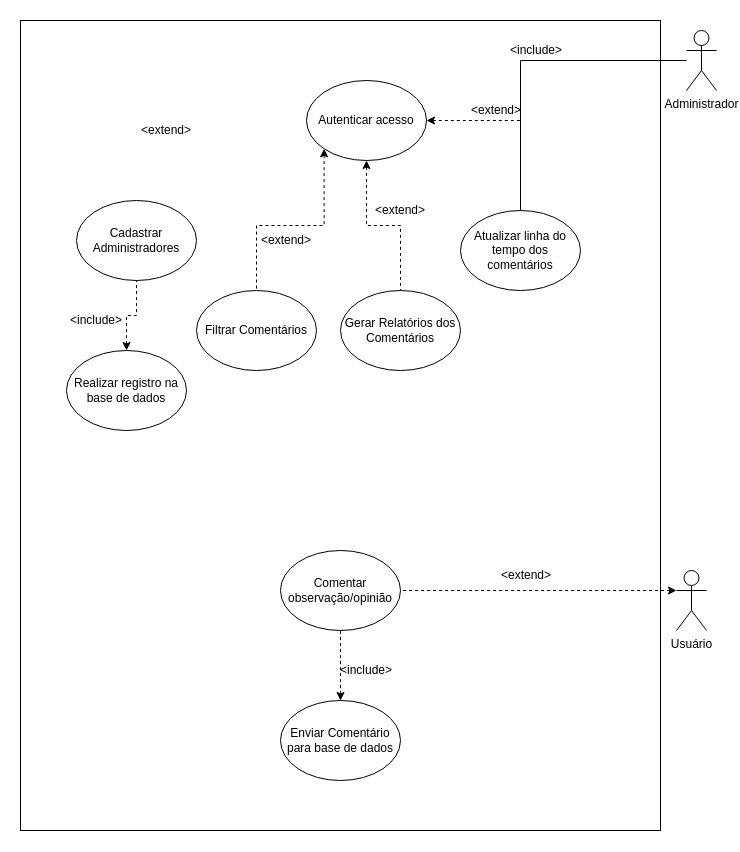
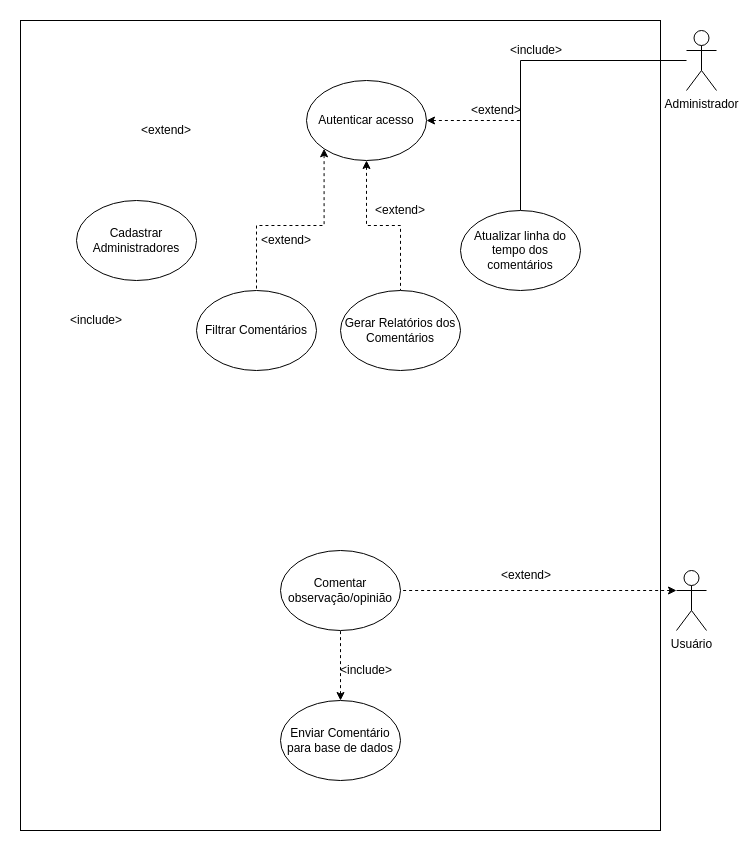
(135, 316) -> none
(127, 391) -> none
